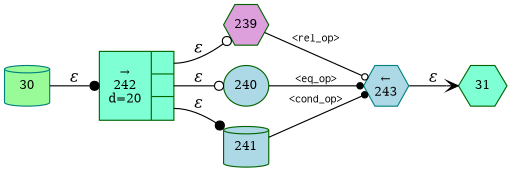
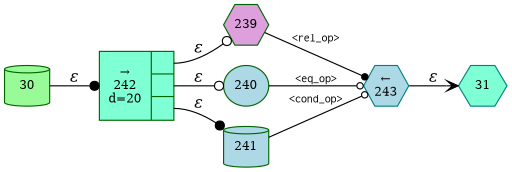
(313, 54) -> (313, 54)
(27, 86) -> (27, 86)
(313, 86) -> (313, 86)
(483, 86) -> (483, 86)
(315, 117) -> (315, 117)
